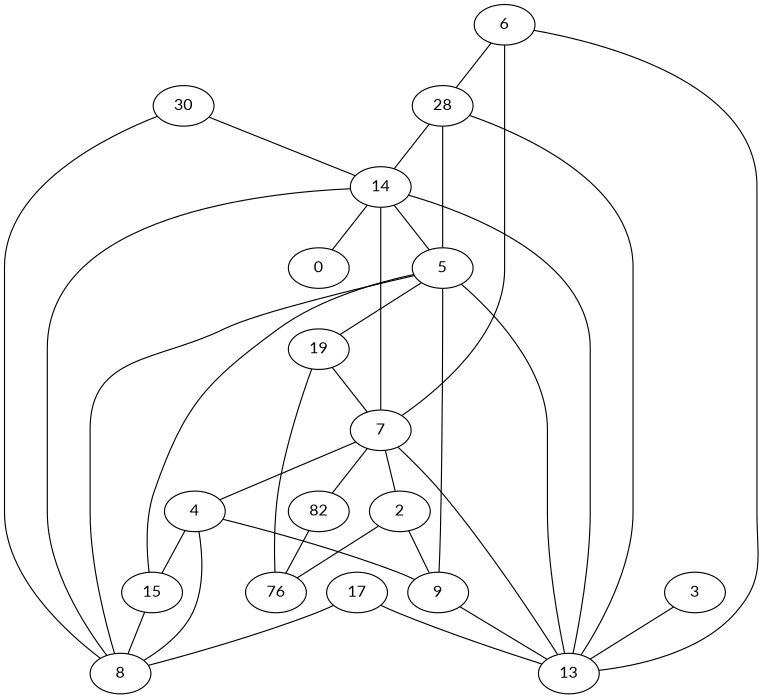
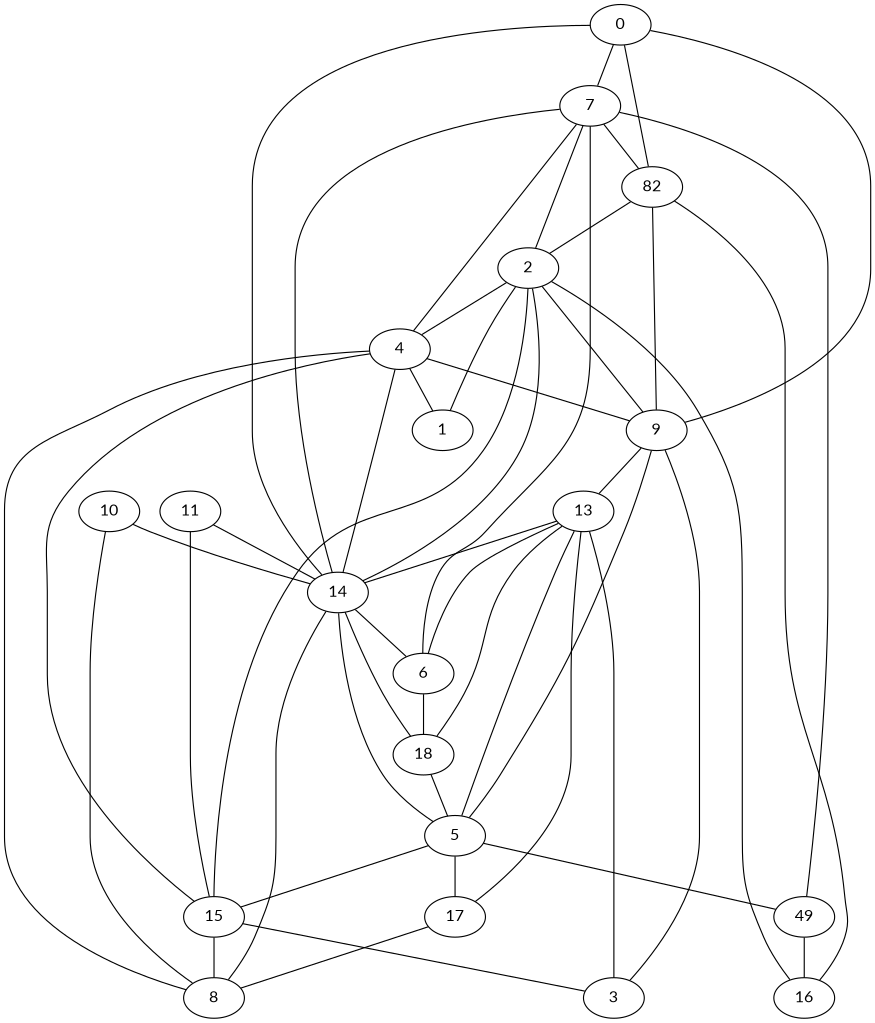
(184, 106) -> (109, 511)
(443, 106) -> (424, 755)
none -> (636, 106)
none -> (871, 211)
none -> (598, 222)
none -> (464, 309)
none -> (654, 309)
(319, 349) -> (804, 917)
(126, 367) -> (455, 876)
none -> (443, 430)
none -> (509, 469)
none -> (369, 471)
none -> (190, 511)
(484, 546) -> (606, 65)
none -> (316, 550)
(276, 592) -> (804, 998)
none -> (381, 633)
none -> (699, 722)
none -> (414, 957)
